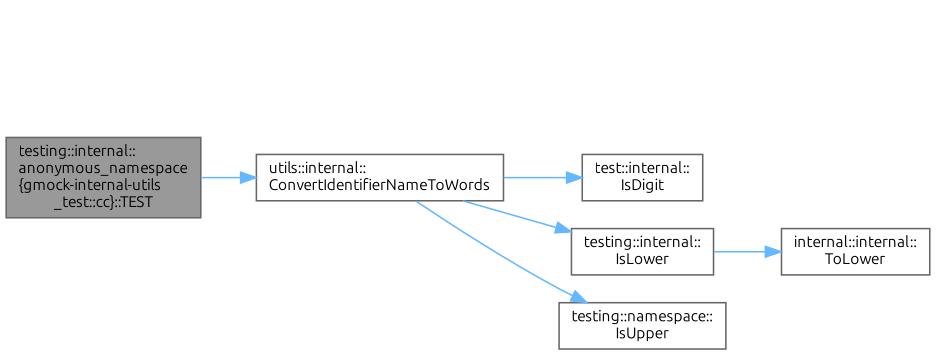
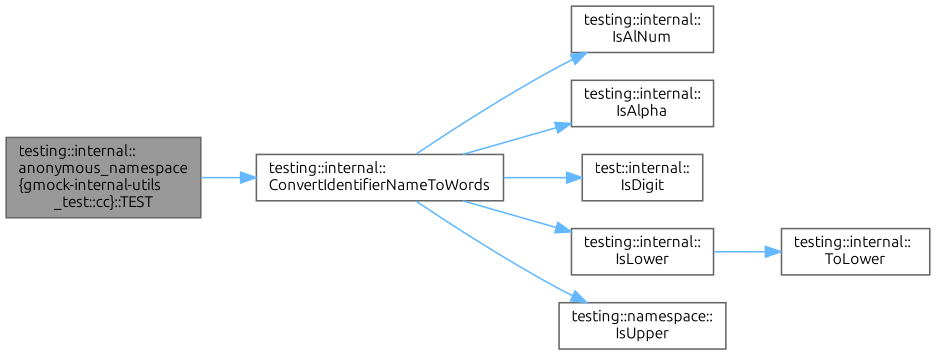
none -> (642, 29)
none -> (642, 103)
(380, 178) -> (380, 178)
(856, 252) -> (856, 252)
